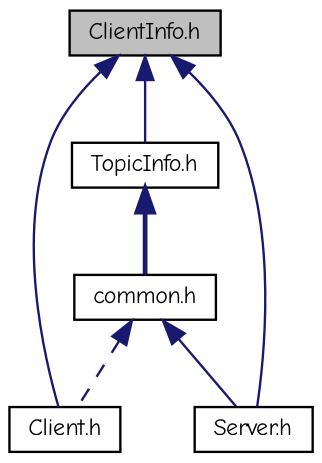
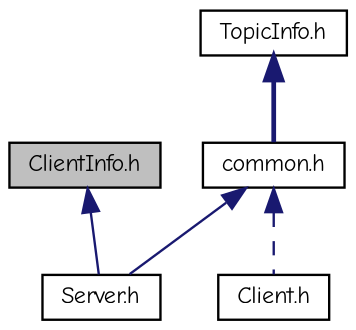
(145, 111) -> none
(35, 231) -> none
